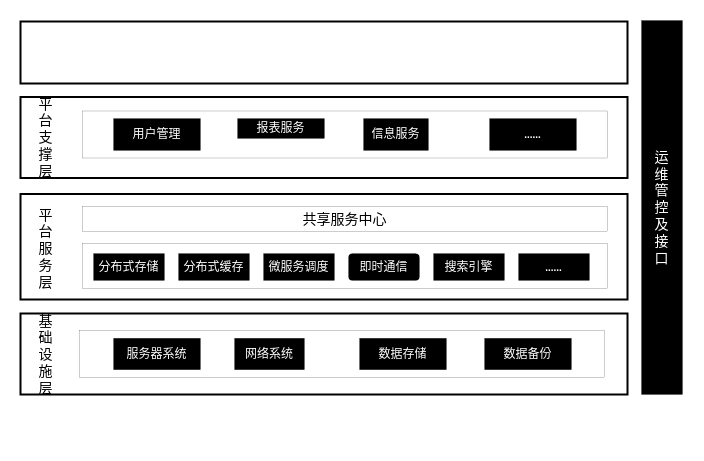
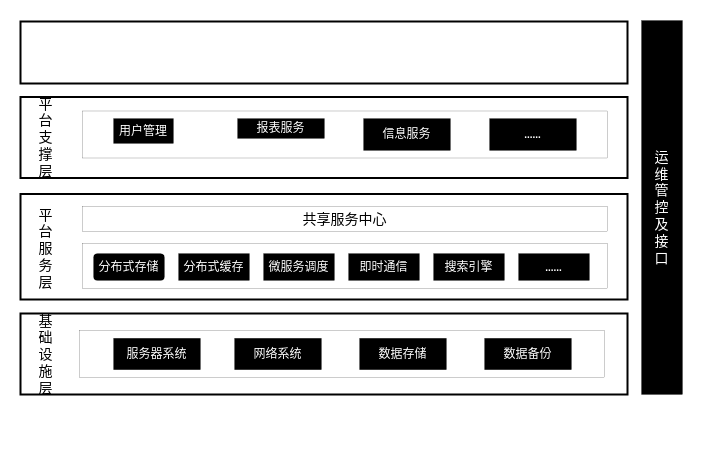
(157, 135) -> (144, 131)
(396, 135) -> (407, 135)
(129, 267) -> (129, 267)
(384, 267) -> (384, 267)
(270, 354) -> (278, 354)
